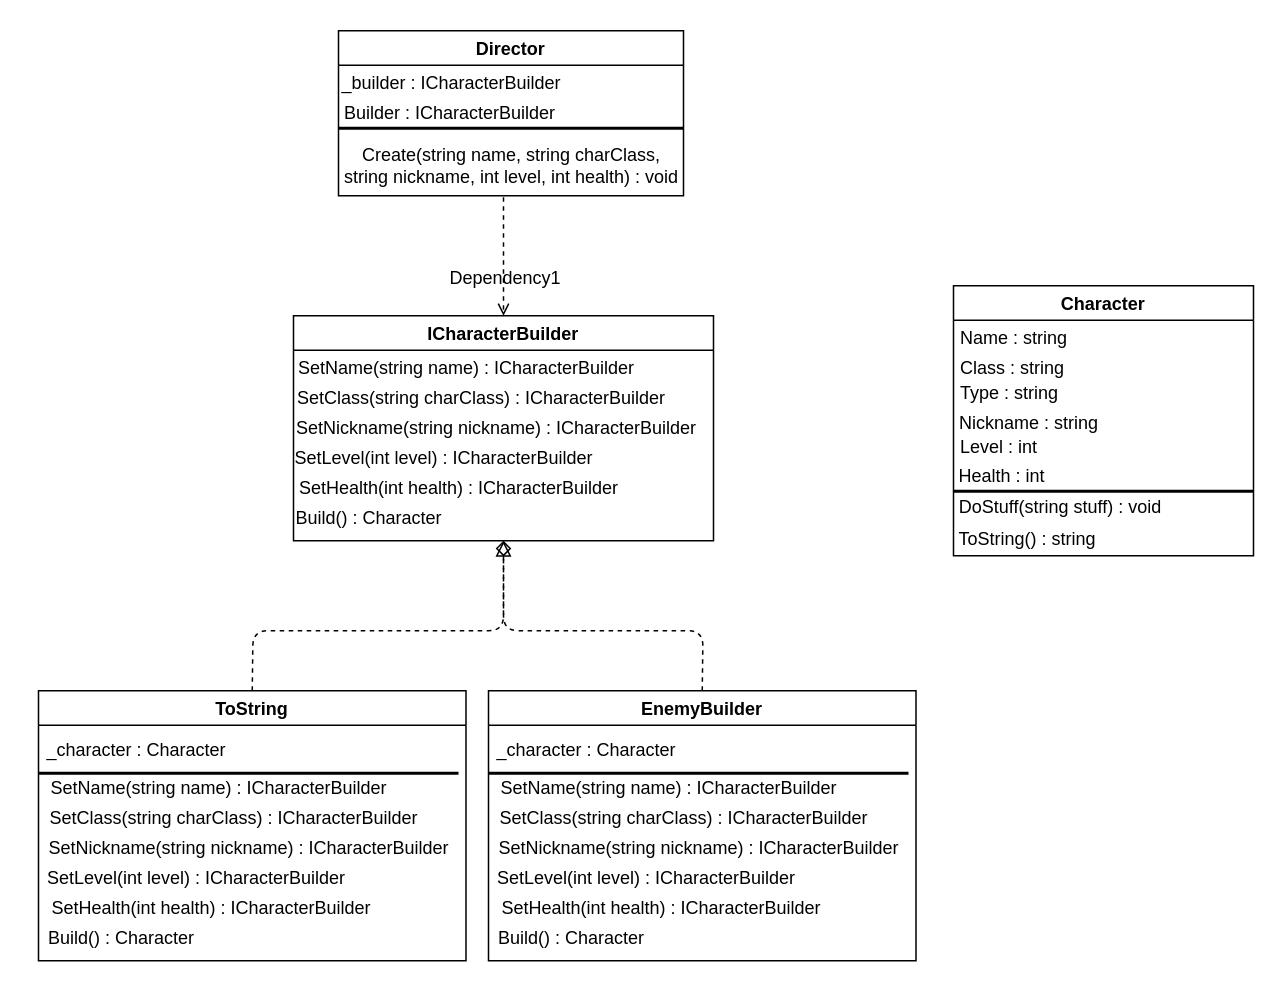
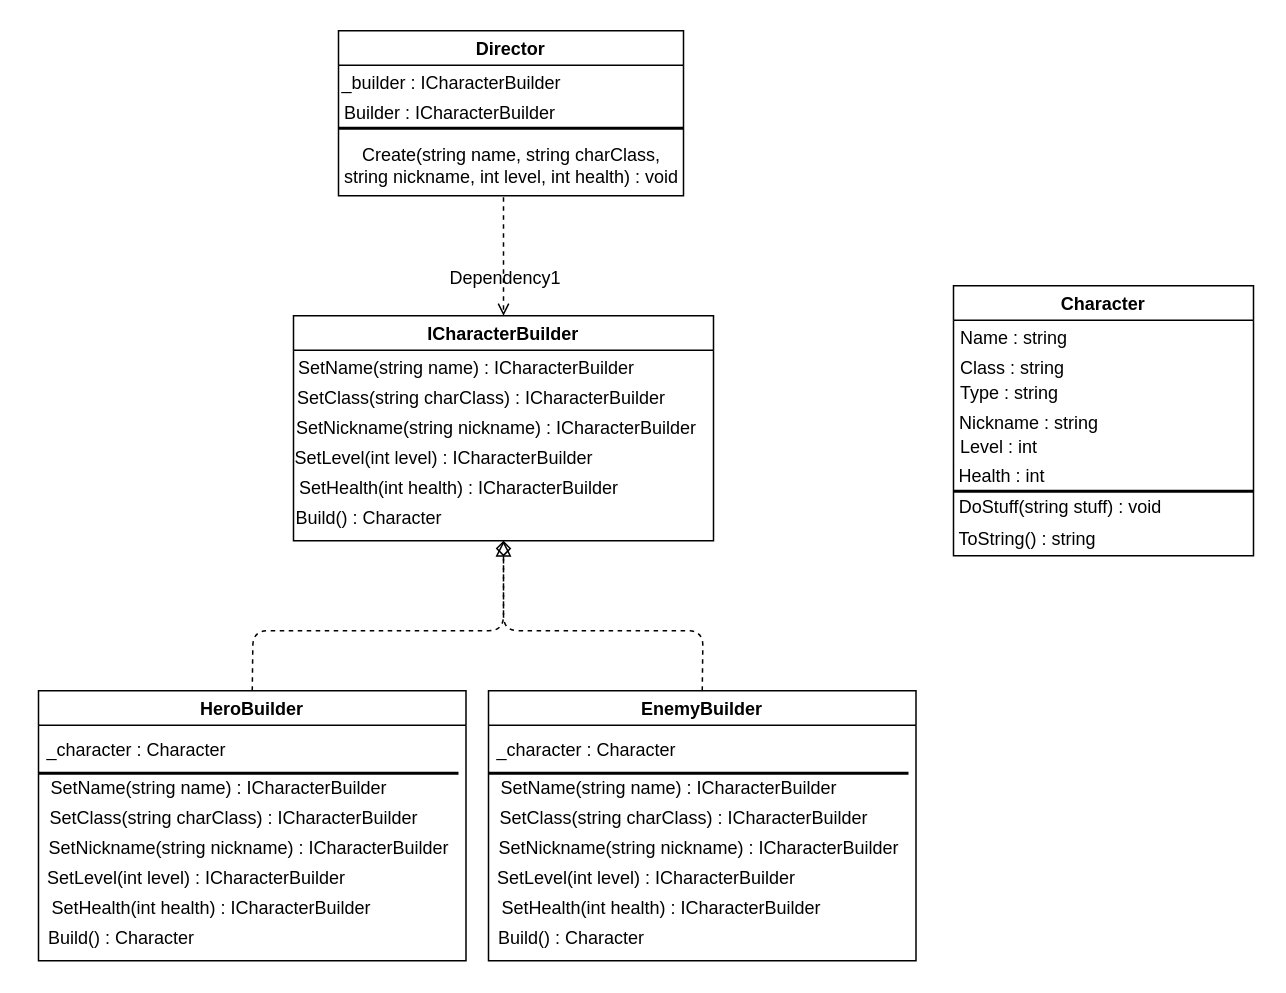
(251, 709) -> (251, 709)
